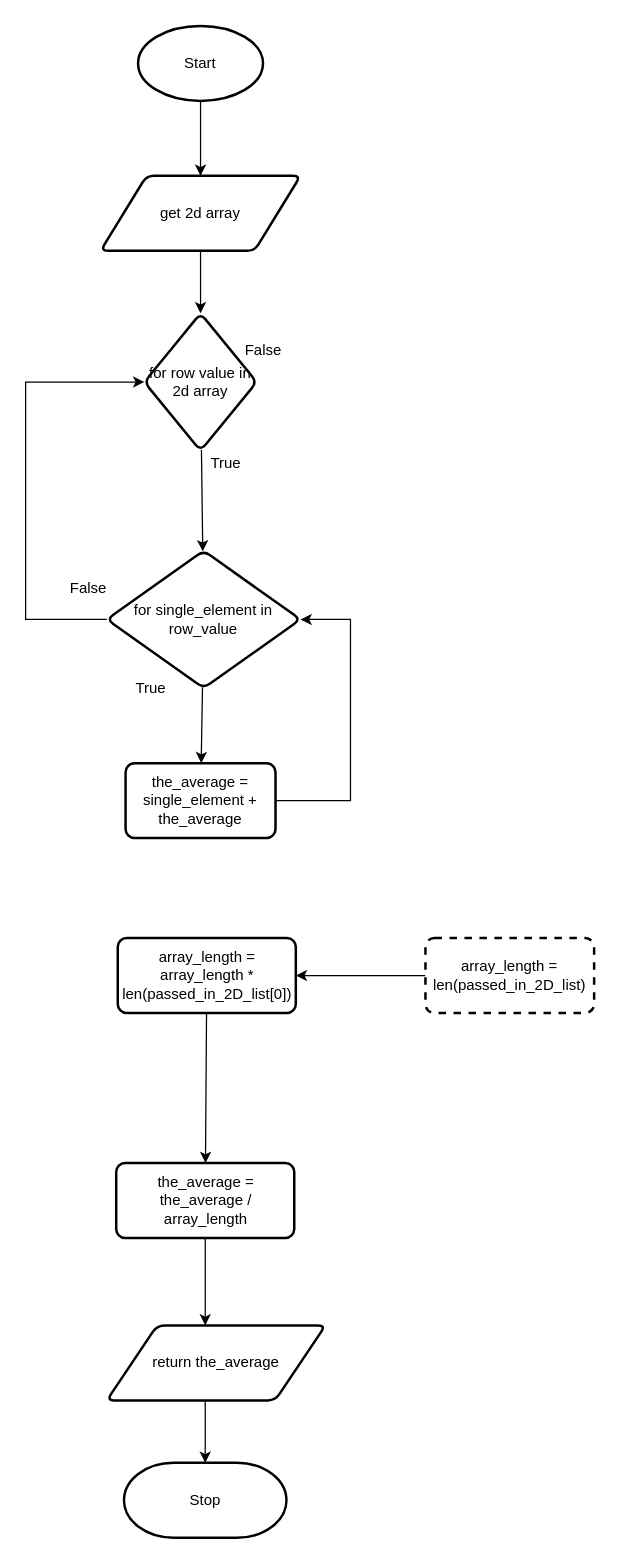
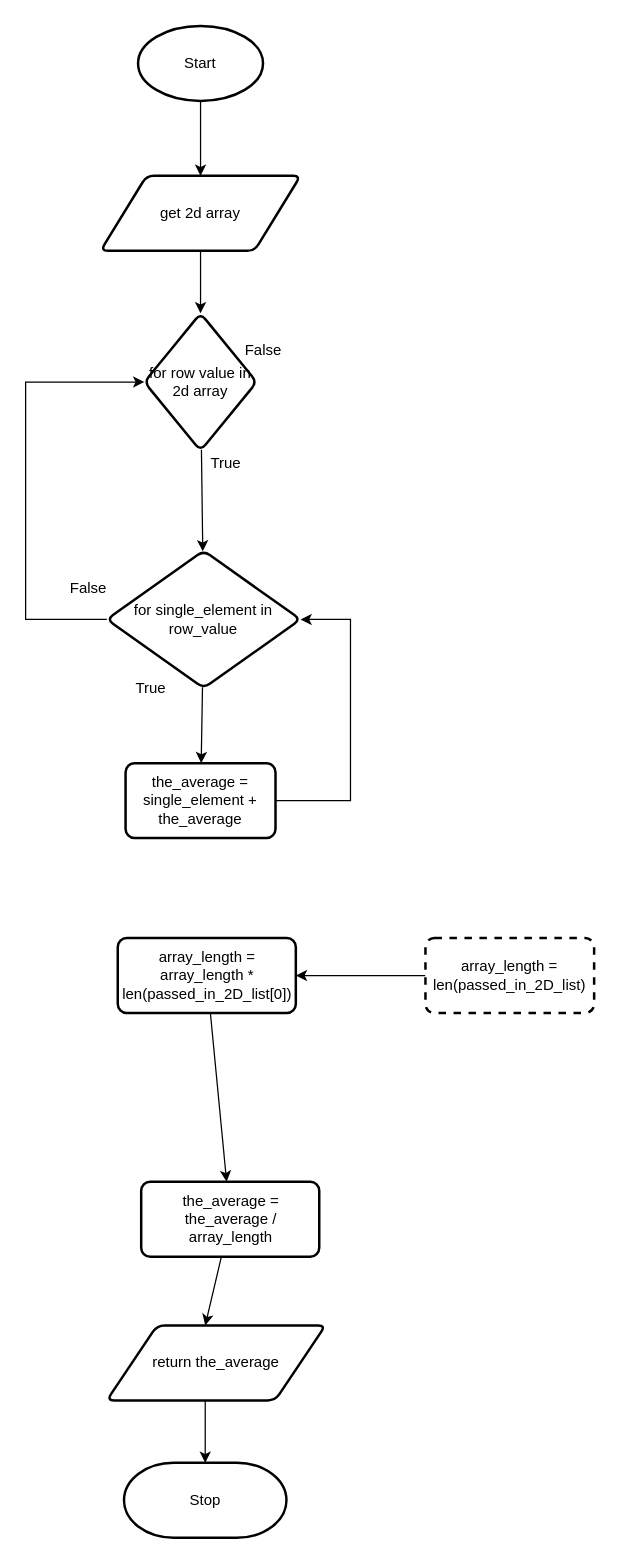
(205, 1201) -> (230, 1219)
